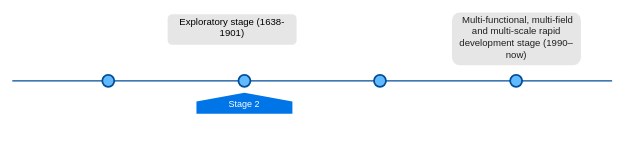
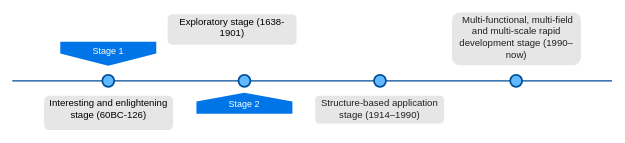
none -> (108, 54)
none -> (380, 110)
none -> (109, 113)
